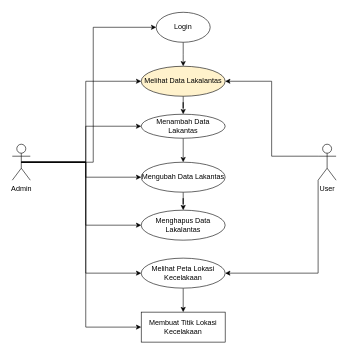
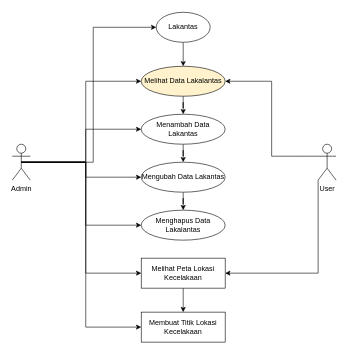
(183, 27) -> (183, 27)
(183, 126) -> (183, 129)
(183, 273) -> (183, 273)
